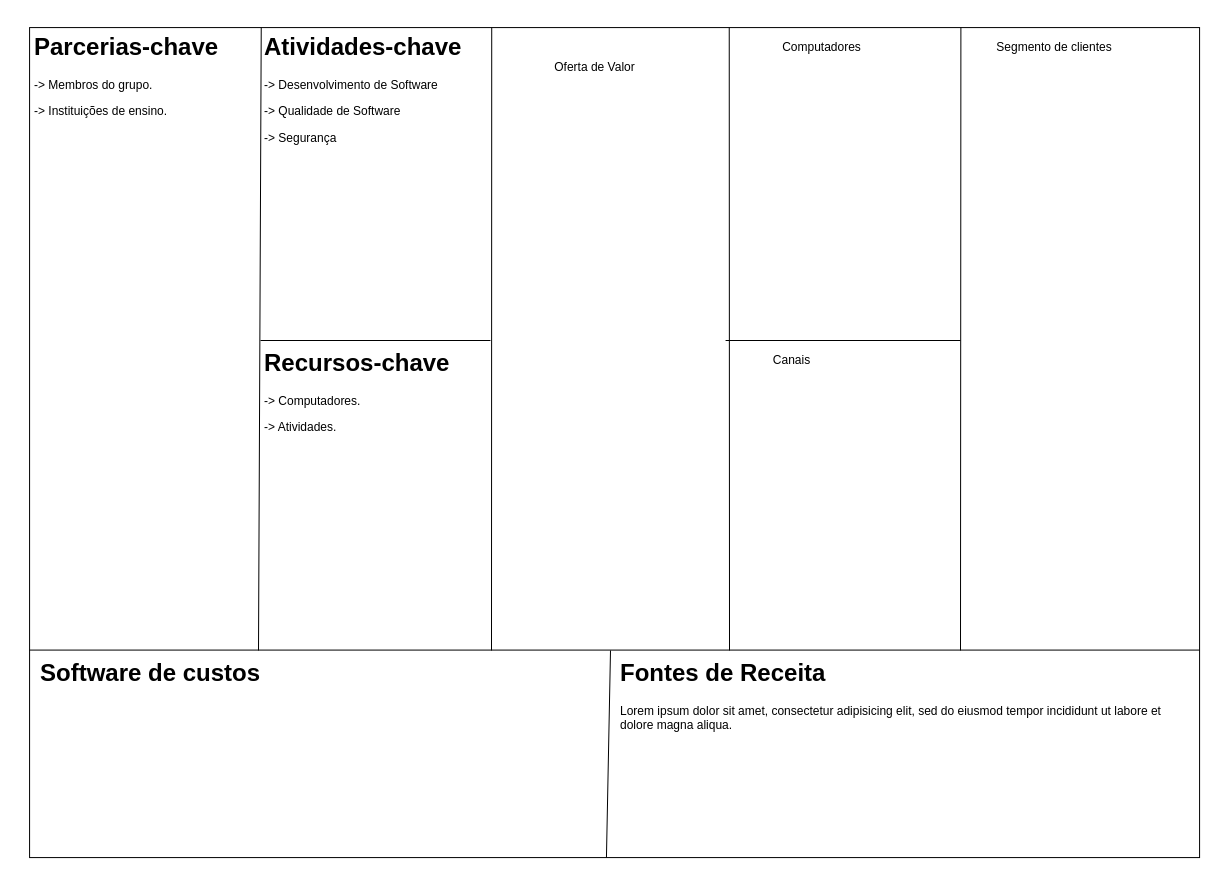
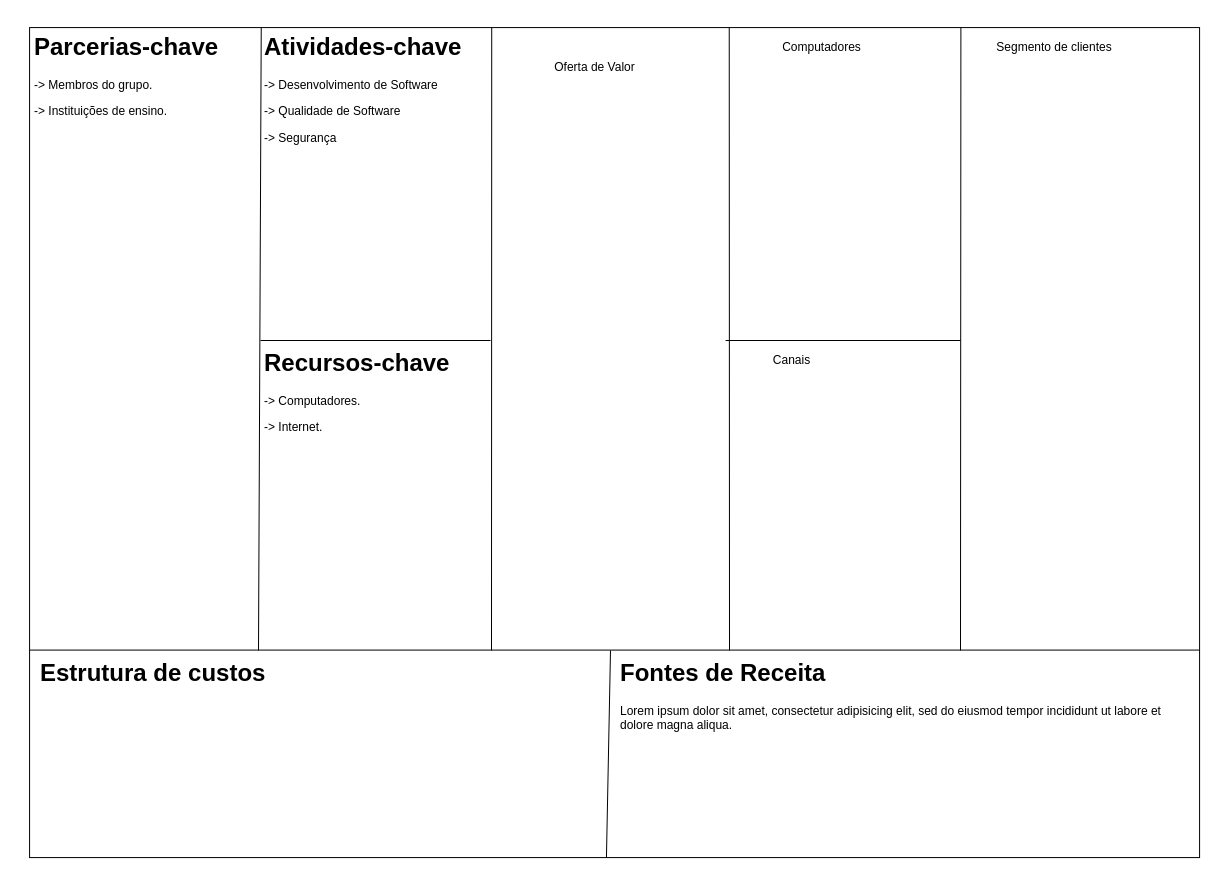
(315, 355) -> (315, 355)
(98, 651) -> (101, 651)
